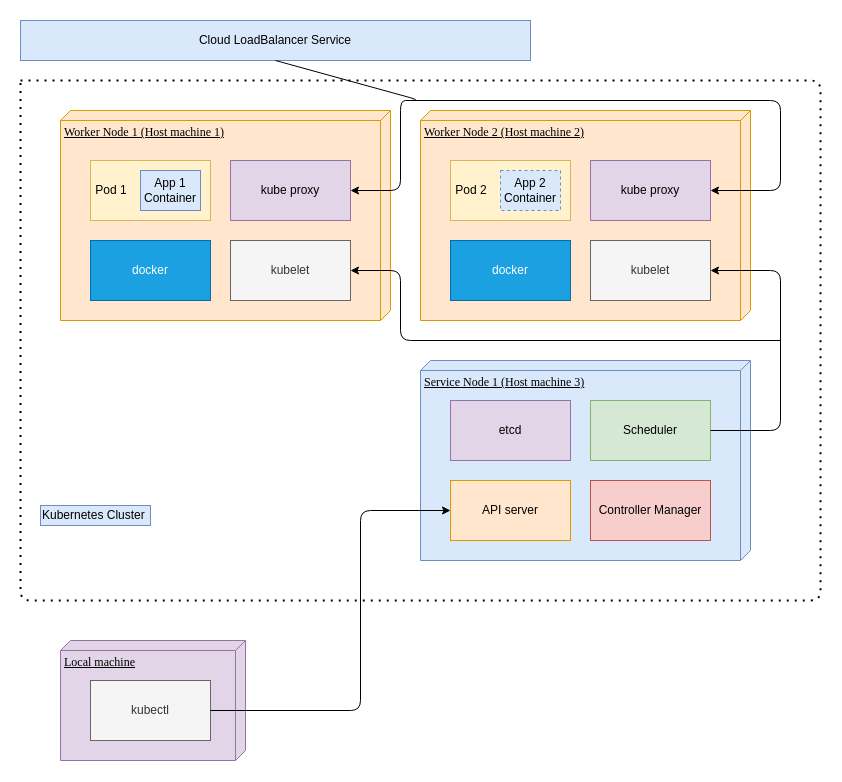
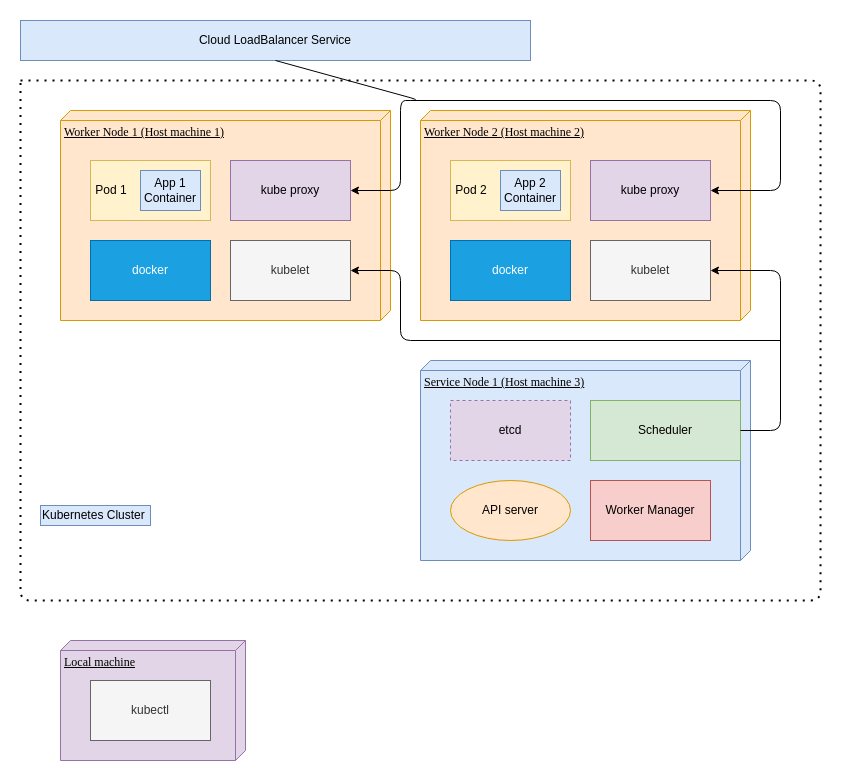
(531, 191) -> (531, 191)
(511, 431) -> (511, 431)
(651, 431) -> (666, 431)
(511, 511) -> (511, 511)
(651, 511) -> (651, 511)
(361, 645) -> none
